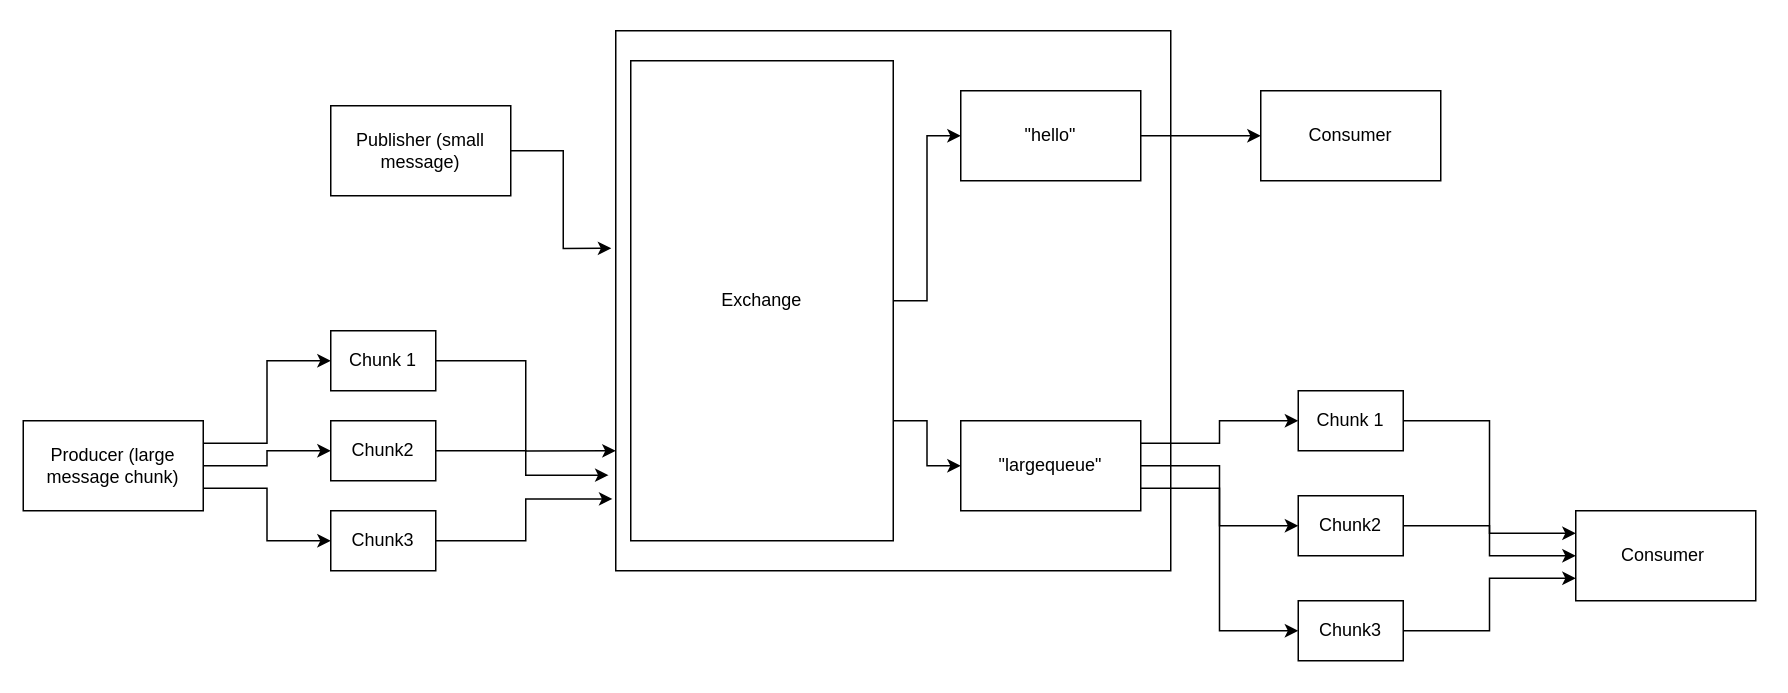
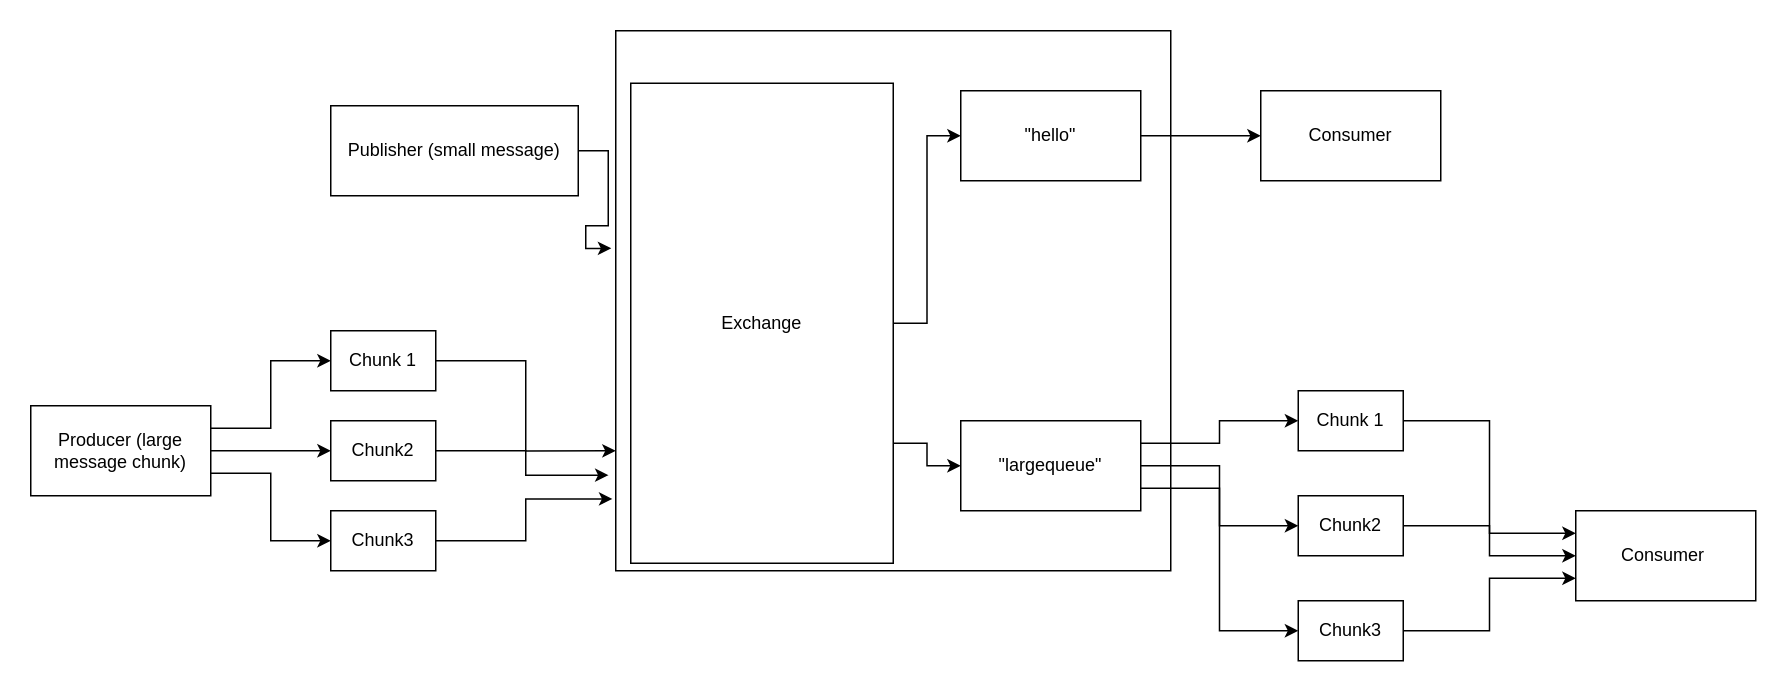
(421, 151) -> (455, 151)
(762, 301) -> (762, 323)
(113, 466) -> (121, 451)
